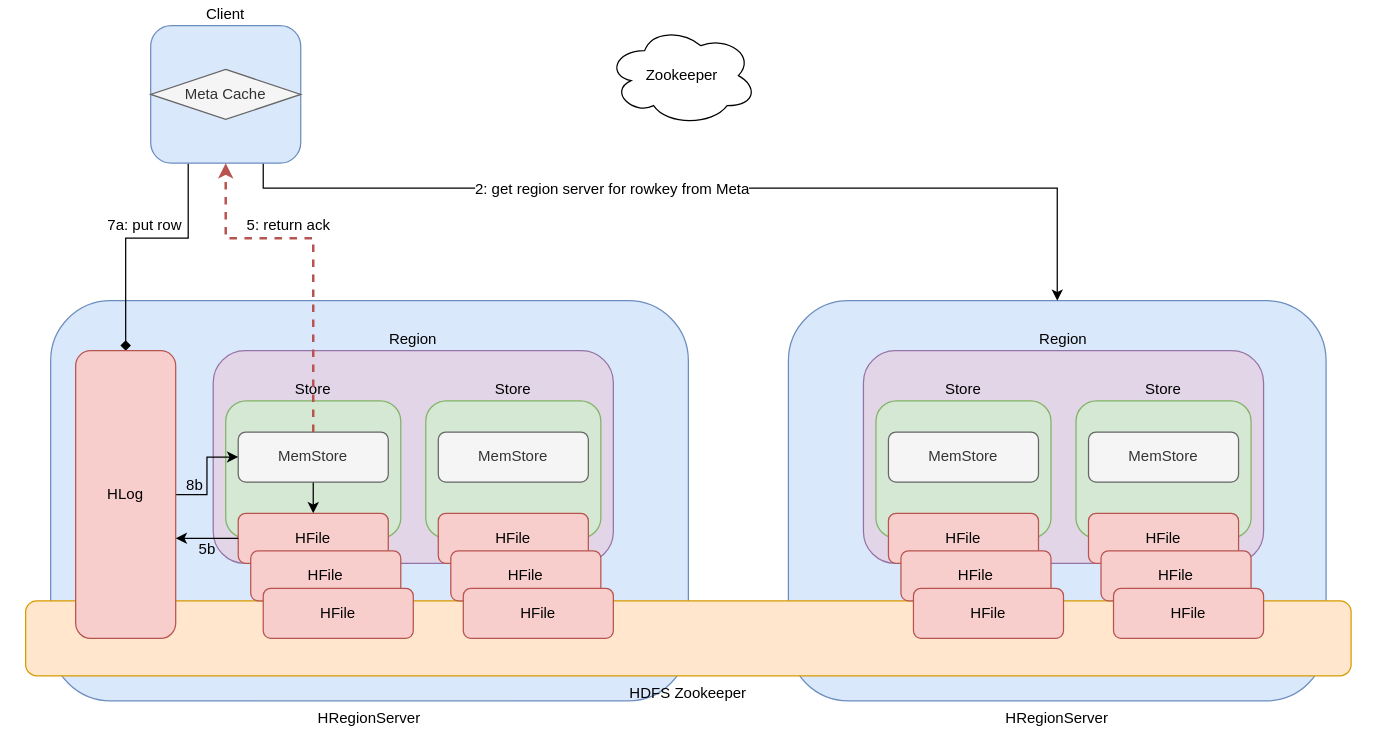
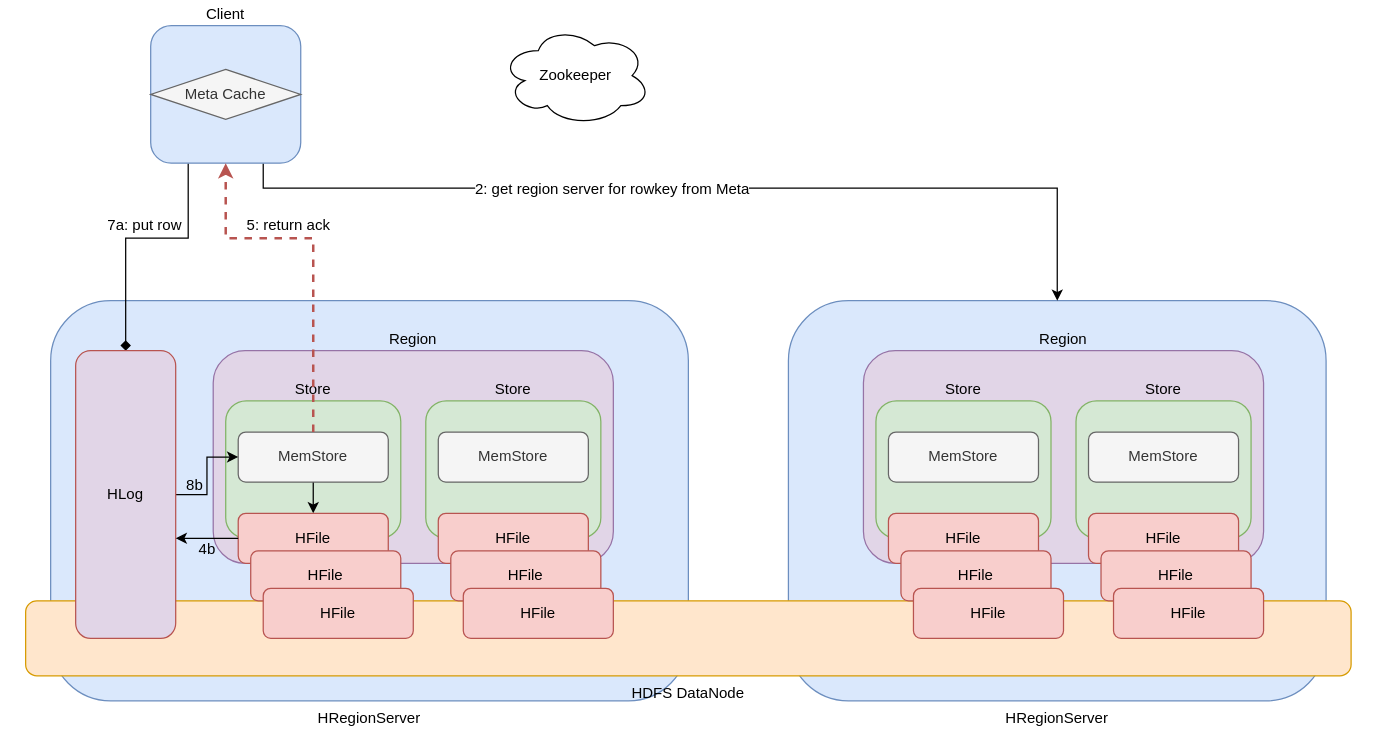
(682, 76) -> (576, 76)
(126, 494) -> (126, 494)
(208, 549) -> (208, 549)
(688, 693) -> (688, 693)
